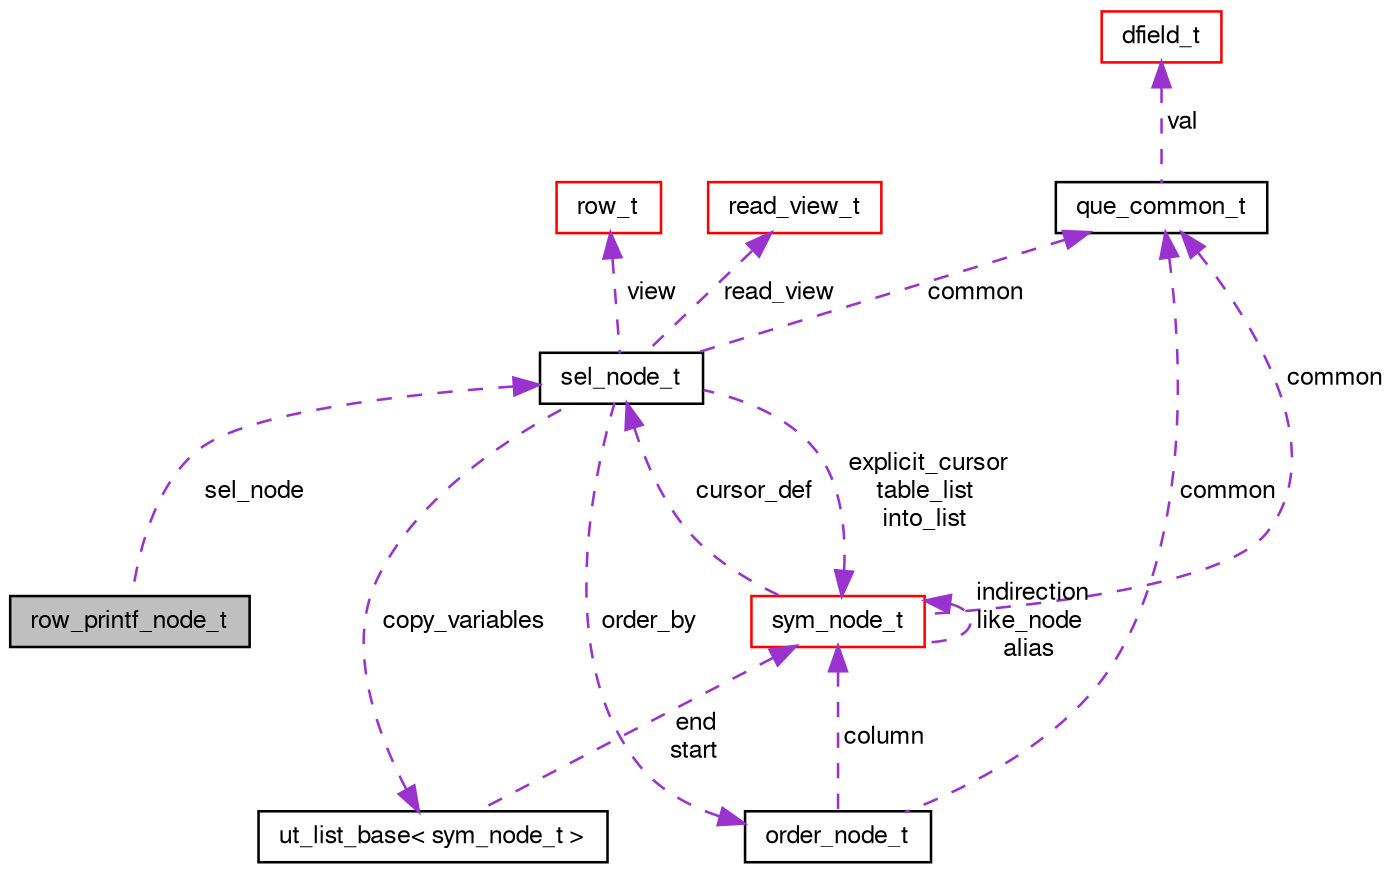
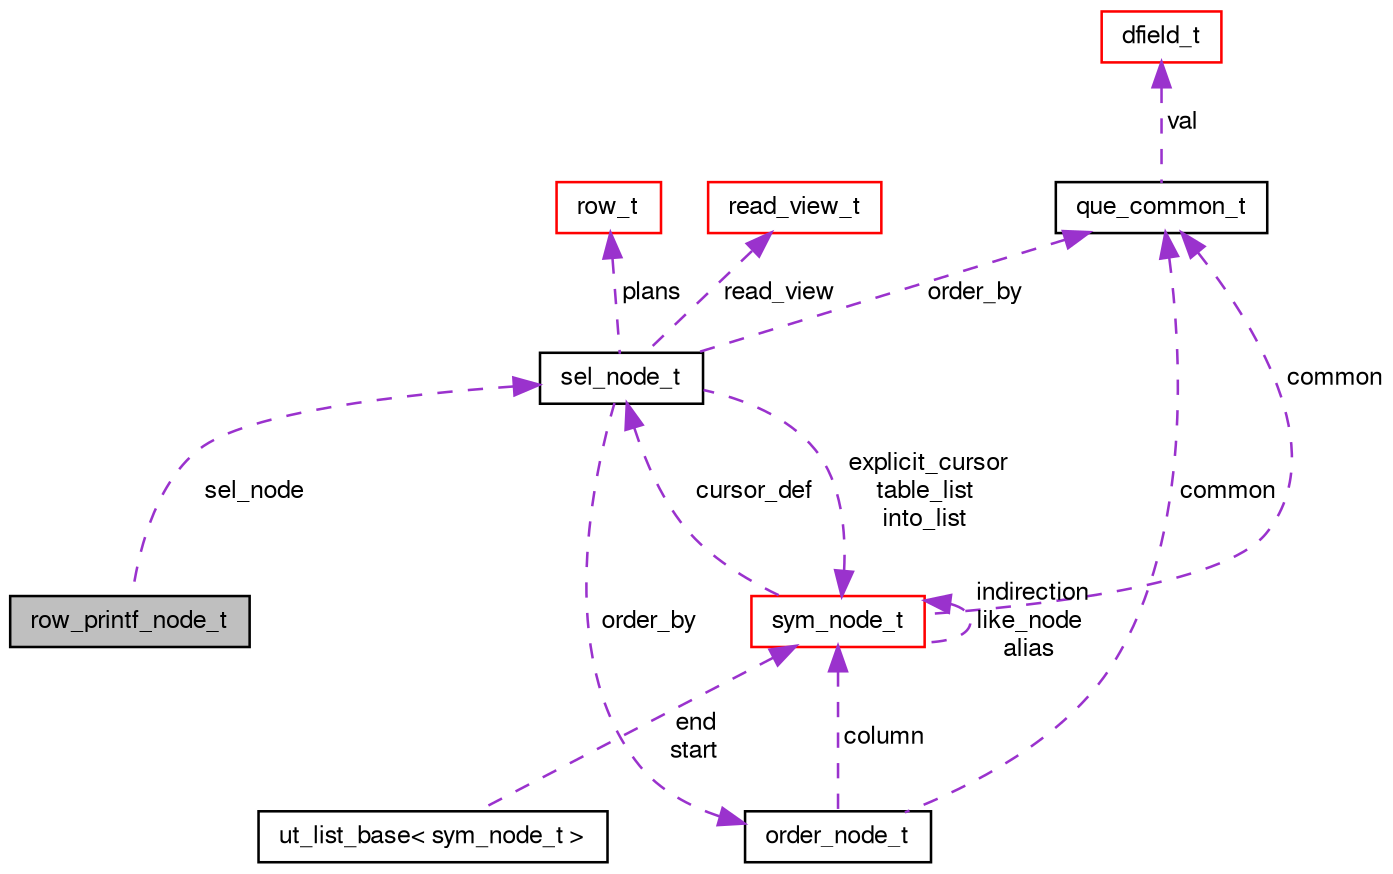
(650, 293) -> (650, 293)
(973, 293) -> (973, 293)
(389, 558) -> none
